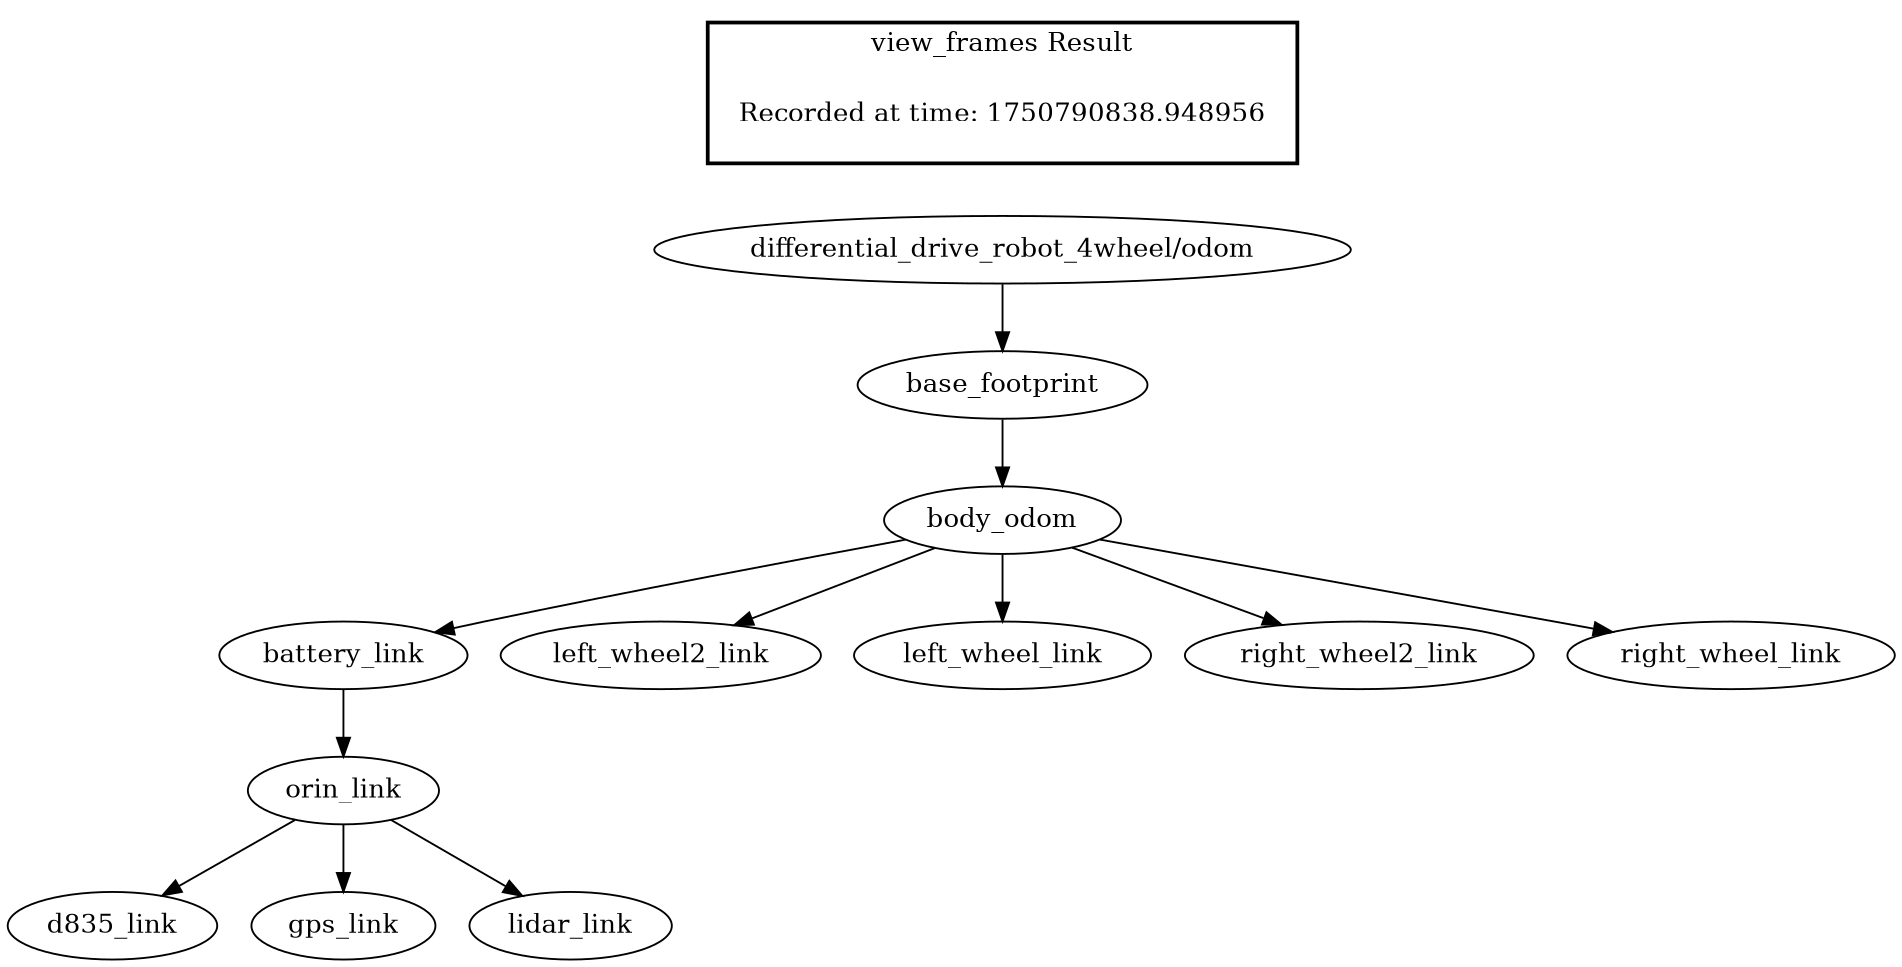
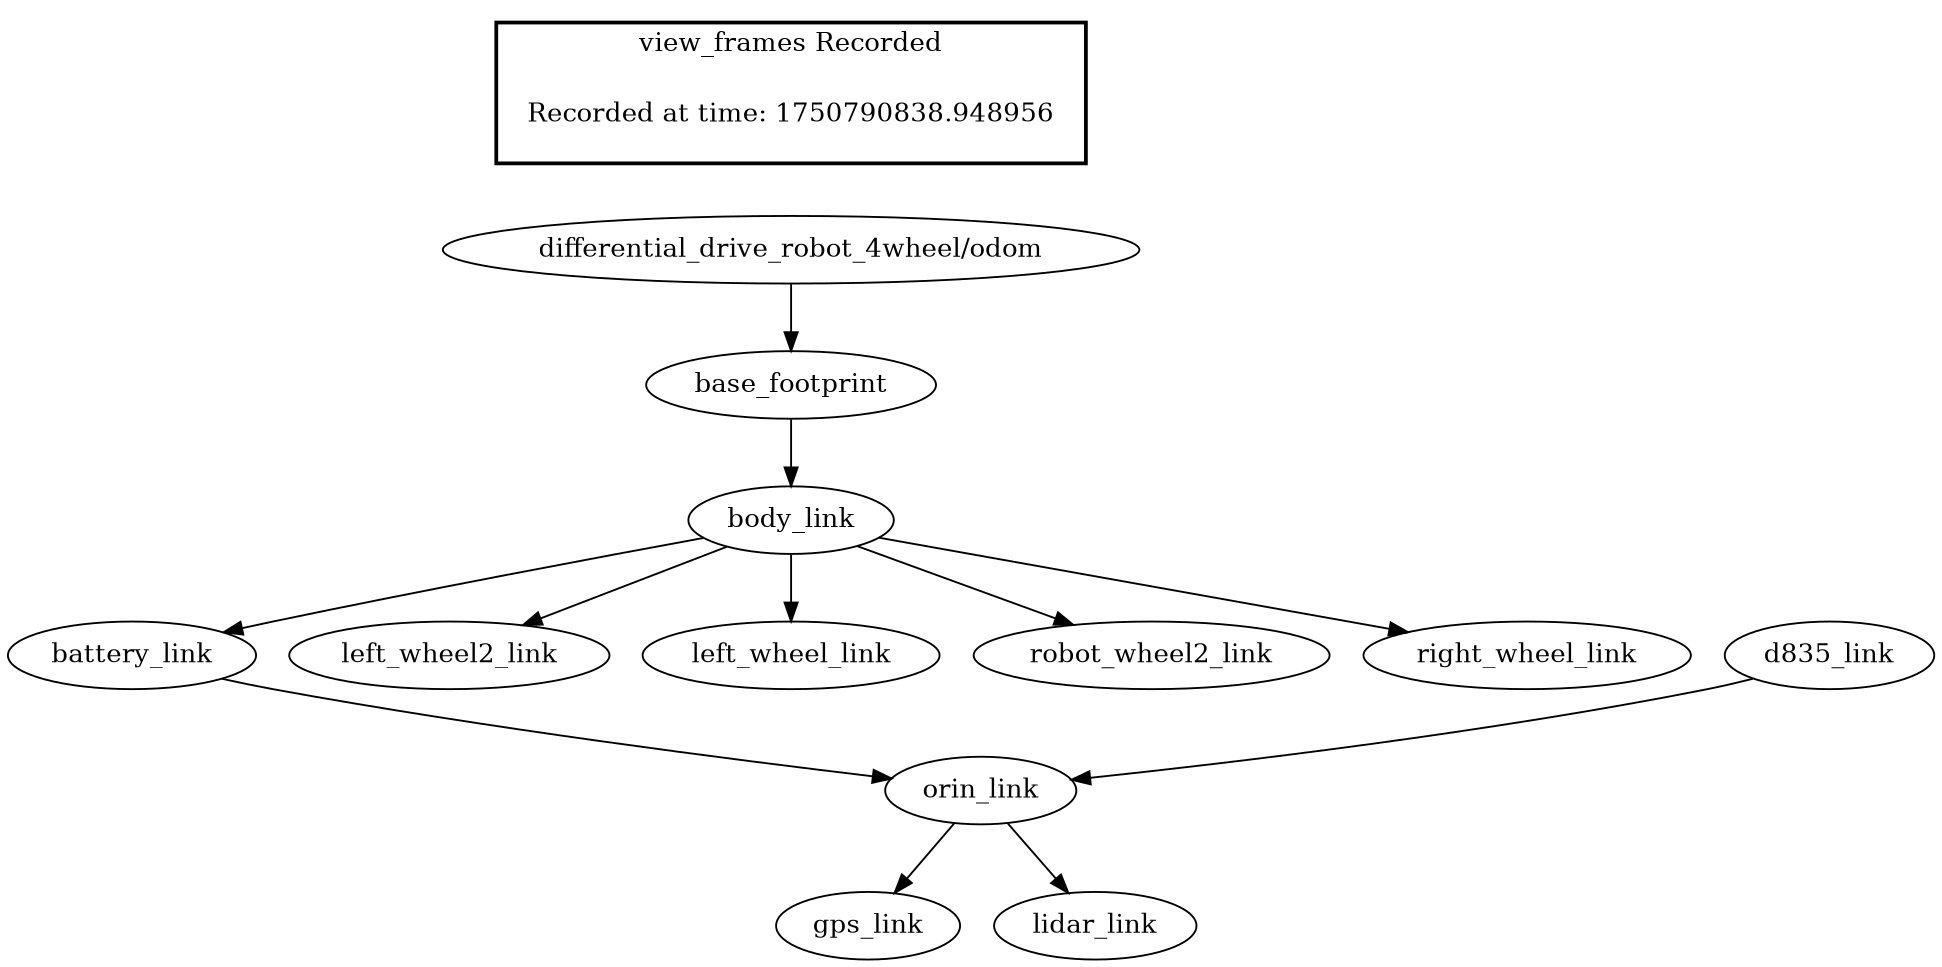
(1003, 44) -> (791, 44)
(1003, 520) -> (791, 520)
(1359, 655) -> (1152, 655)
(237, 853) -> (1423, 737)
